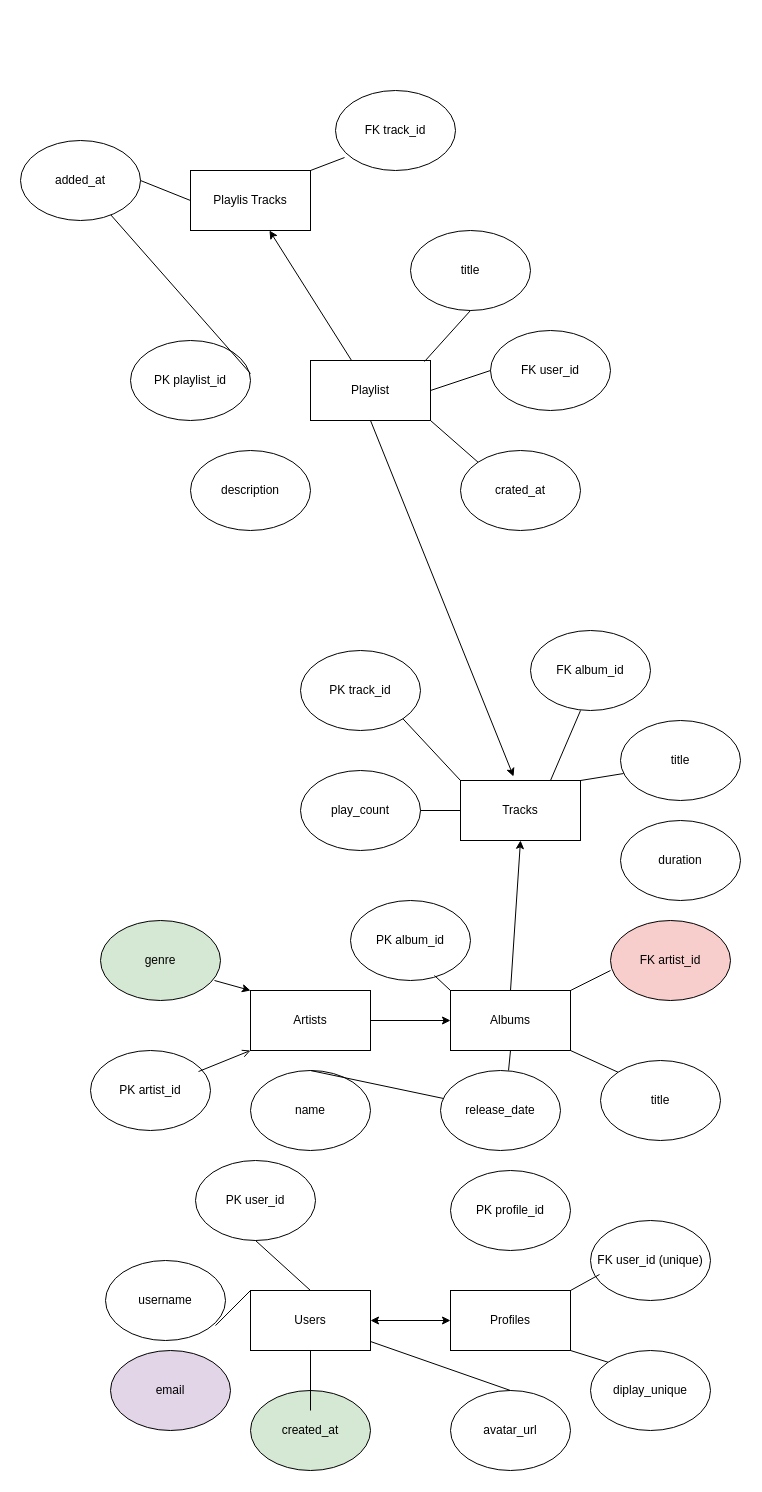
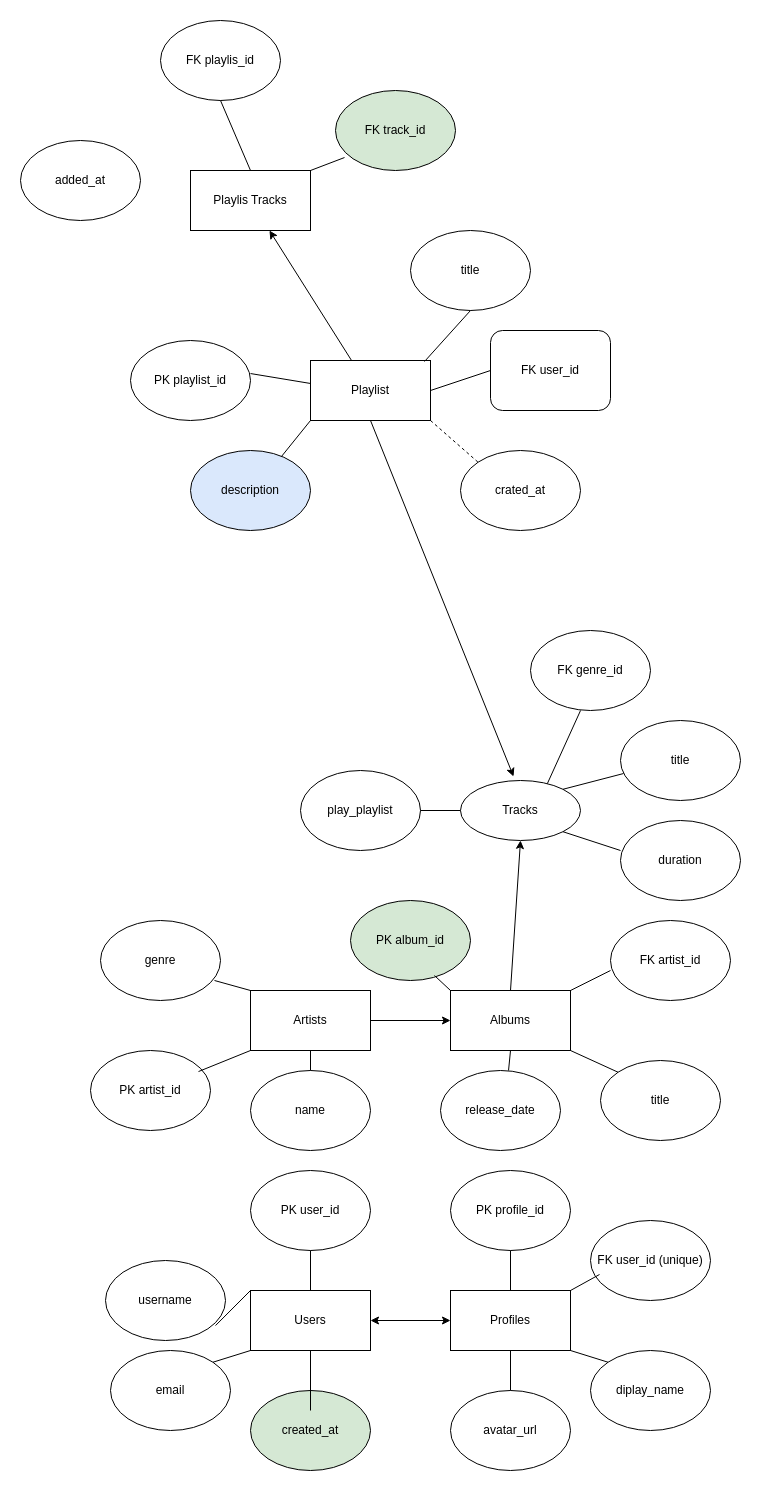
none -> (221, 61)
(396, 131) -> (396, 131)
none -> (236, 136)
(165, 190) -> none
(181, 295) -> (281, 379)
(551, 371) -> (551, 371)
none -> (296, 439)
(453, 440) -> (453, 440)
(251, 491) -> (251, 491)
(591, 671) -> (591, 671)
(361, 691) -> none
(432, 750) -> none
(361, 811) -> (361, 811)
(521, 811) -> (521, 811)
none -> (592, 841)
(411, 941) -> (411, 941)
(161, 961) -> (161, 961)
(671, 961) -> (671, 961)
(242, 988) -> (244, 989)
(245, 1053) -> (246, 1052)
(376, 1084) -> (311, 1061)
(256, 1201) -> (311, 1211)
none -> (511, 1271)
none -> (231, 1357)
(441, 1366) -> (511, 1371)
(171, 1391) -> (171, 1391)
(651, 1391) -> (651, 1391)
